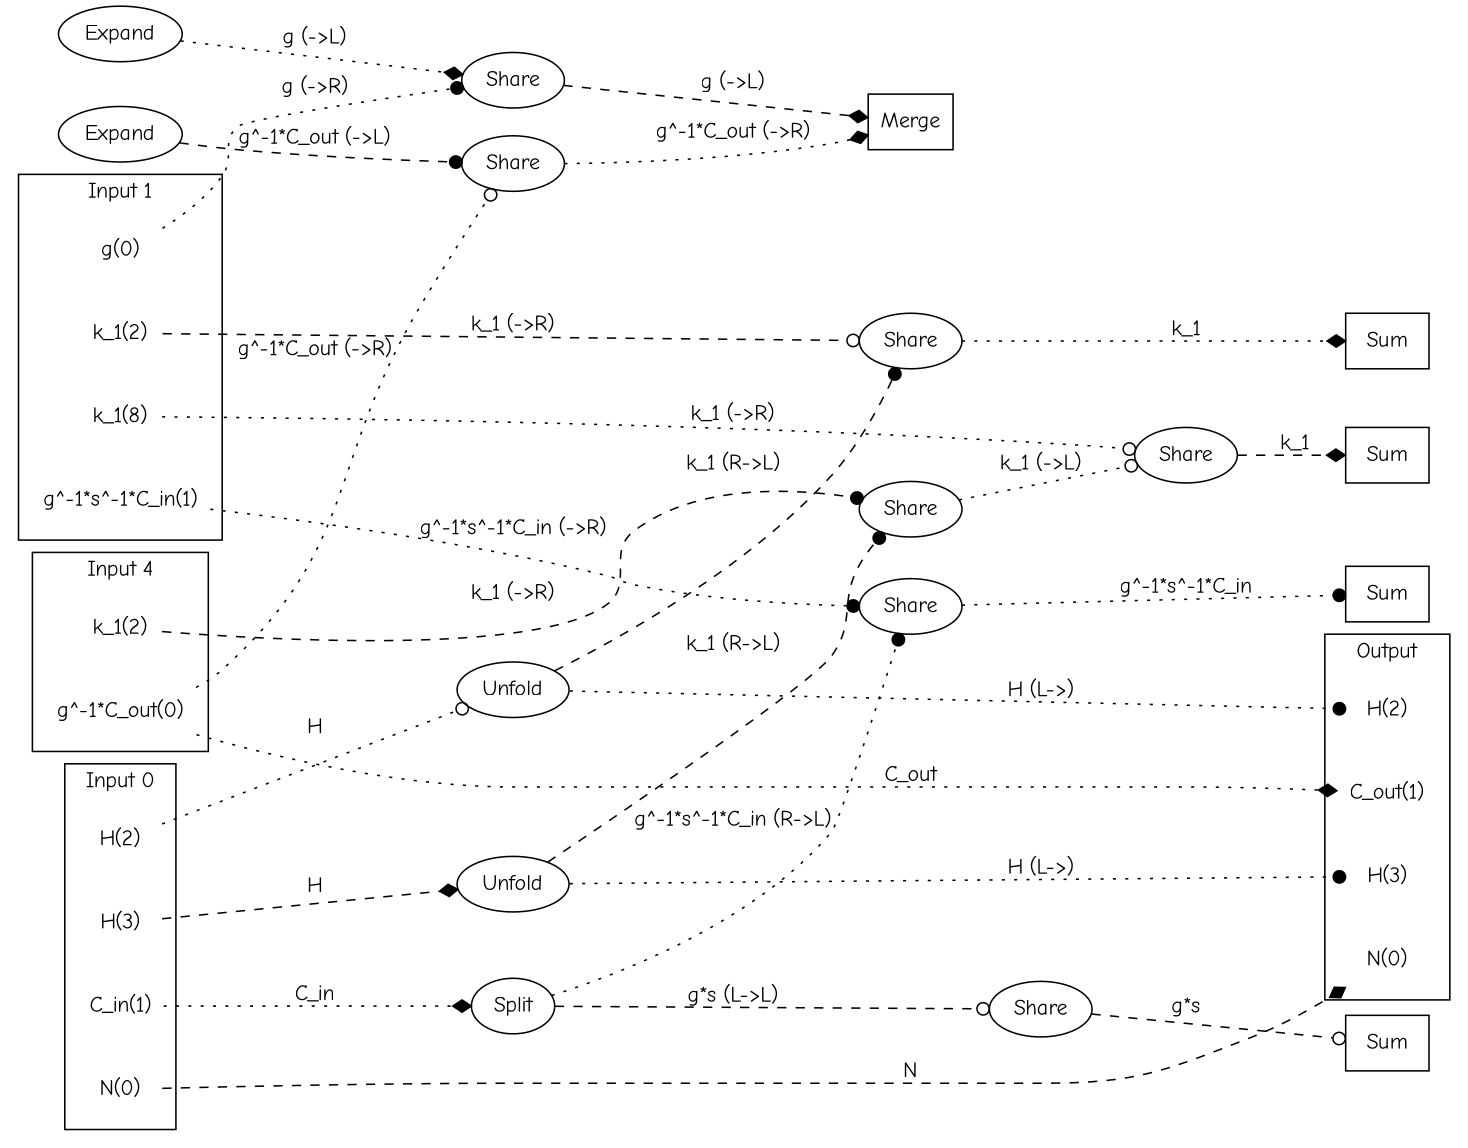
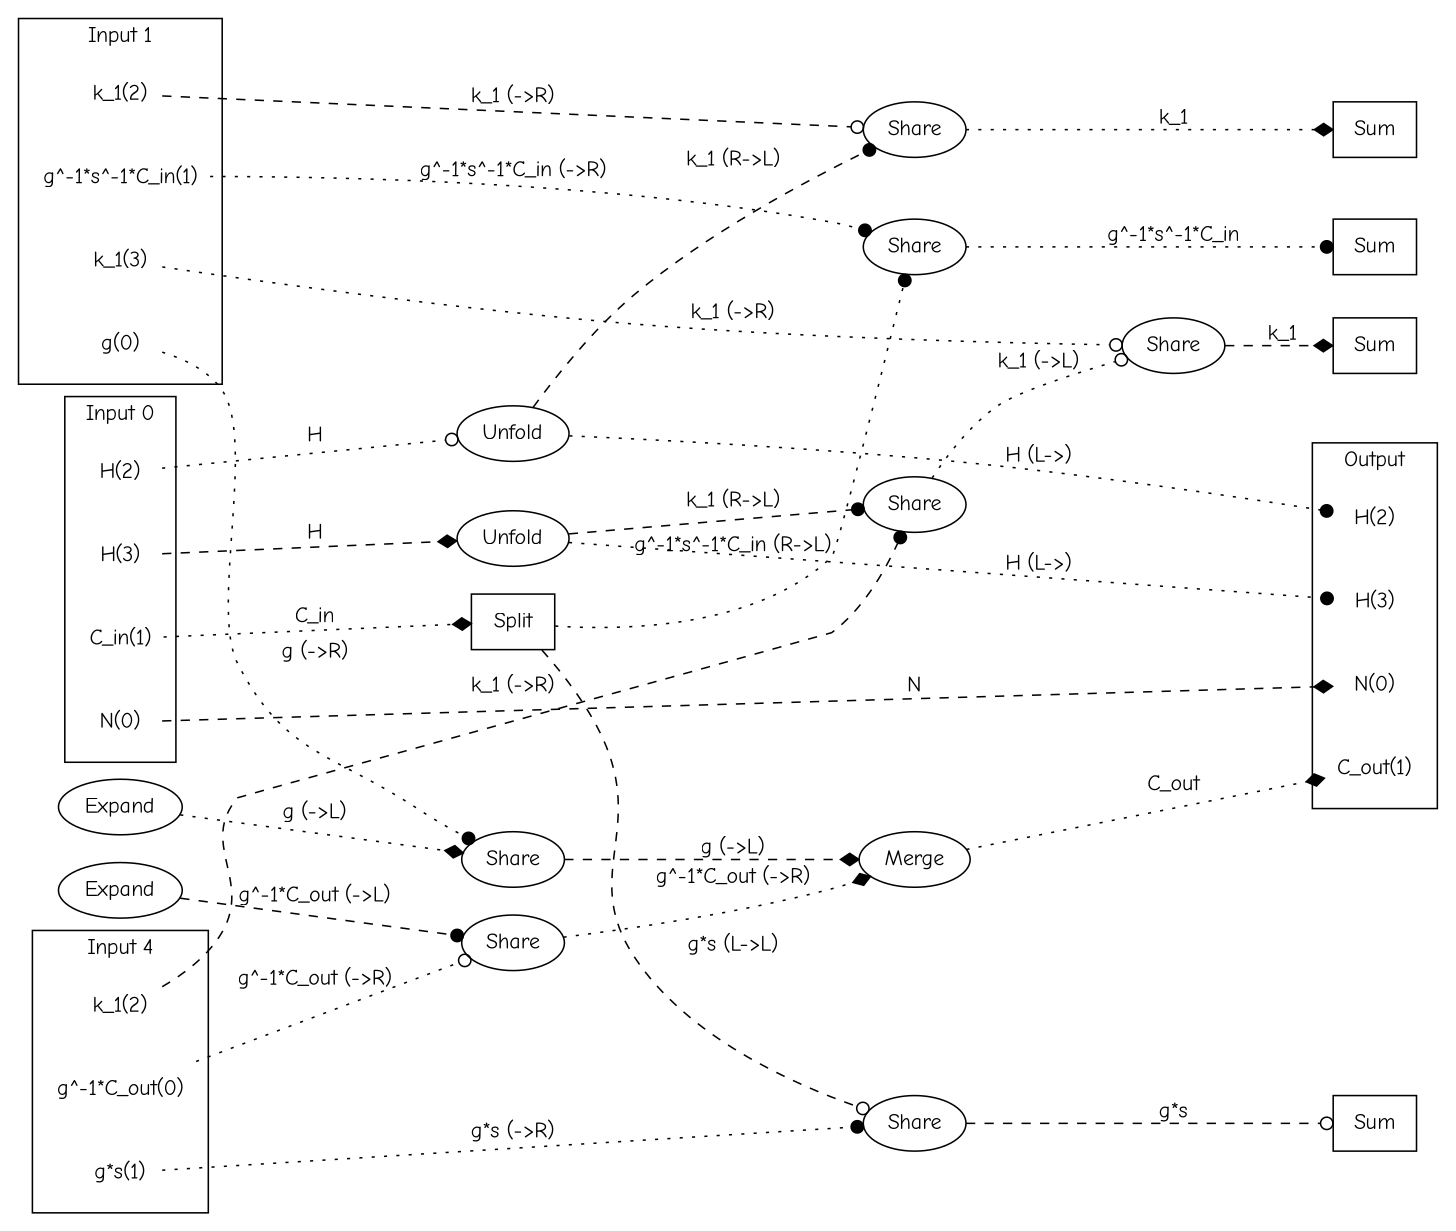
(911, 122) -> (915, 859)
(120, 417) -> (120, 261)
(755, 787) -> (1136, 816)
(513, 1006) -> (513, 622)
none -> (120, 1173)
